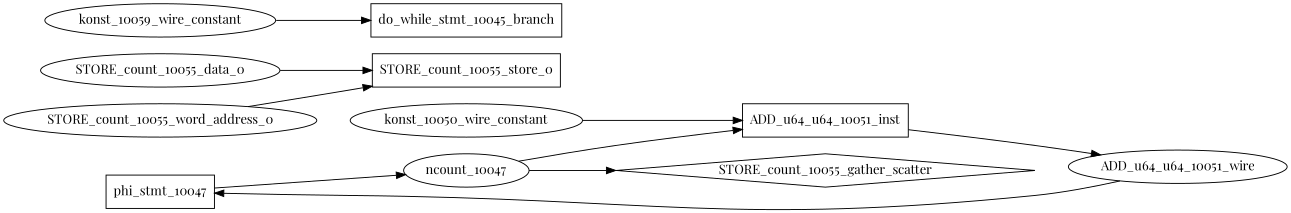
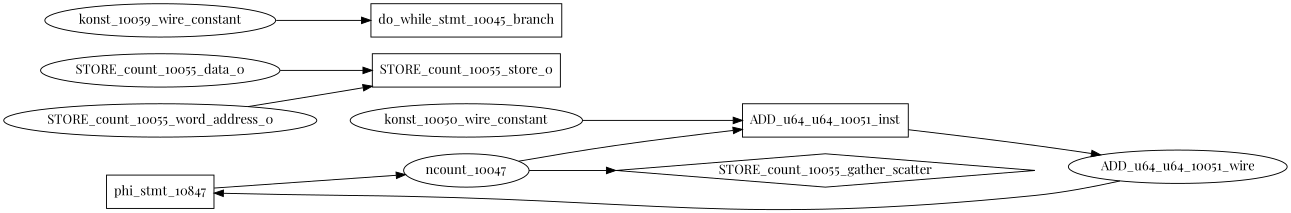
(160, 192) -> (160, 192)
